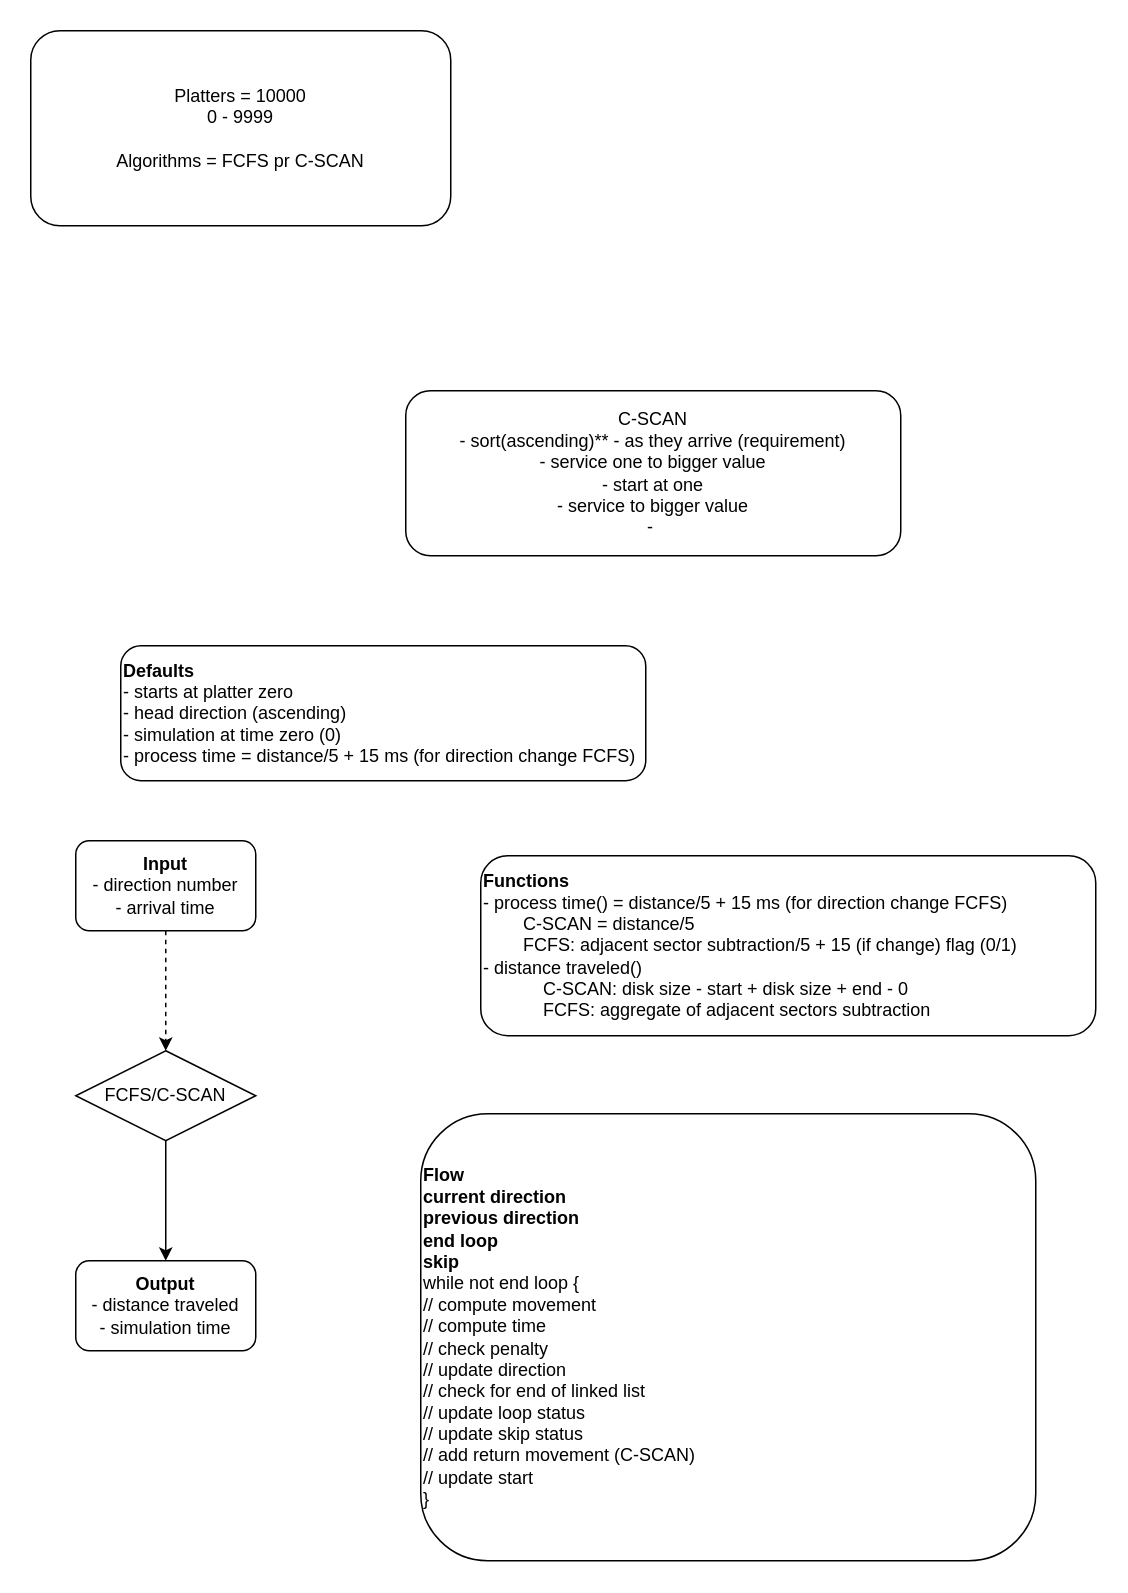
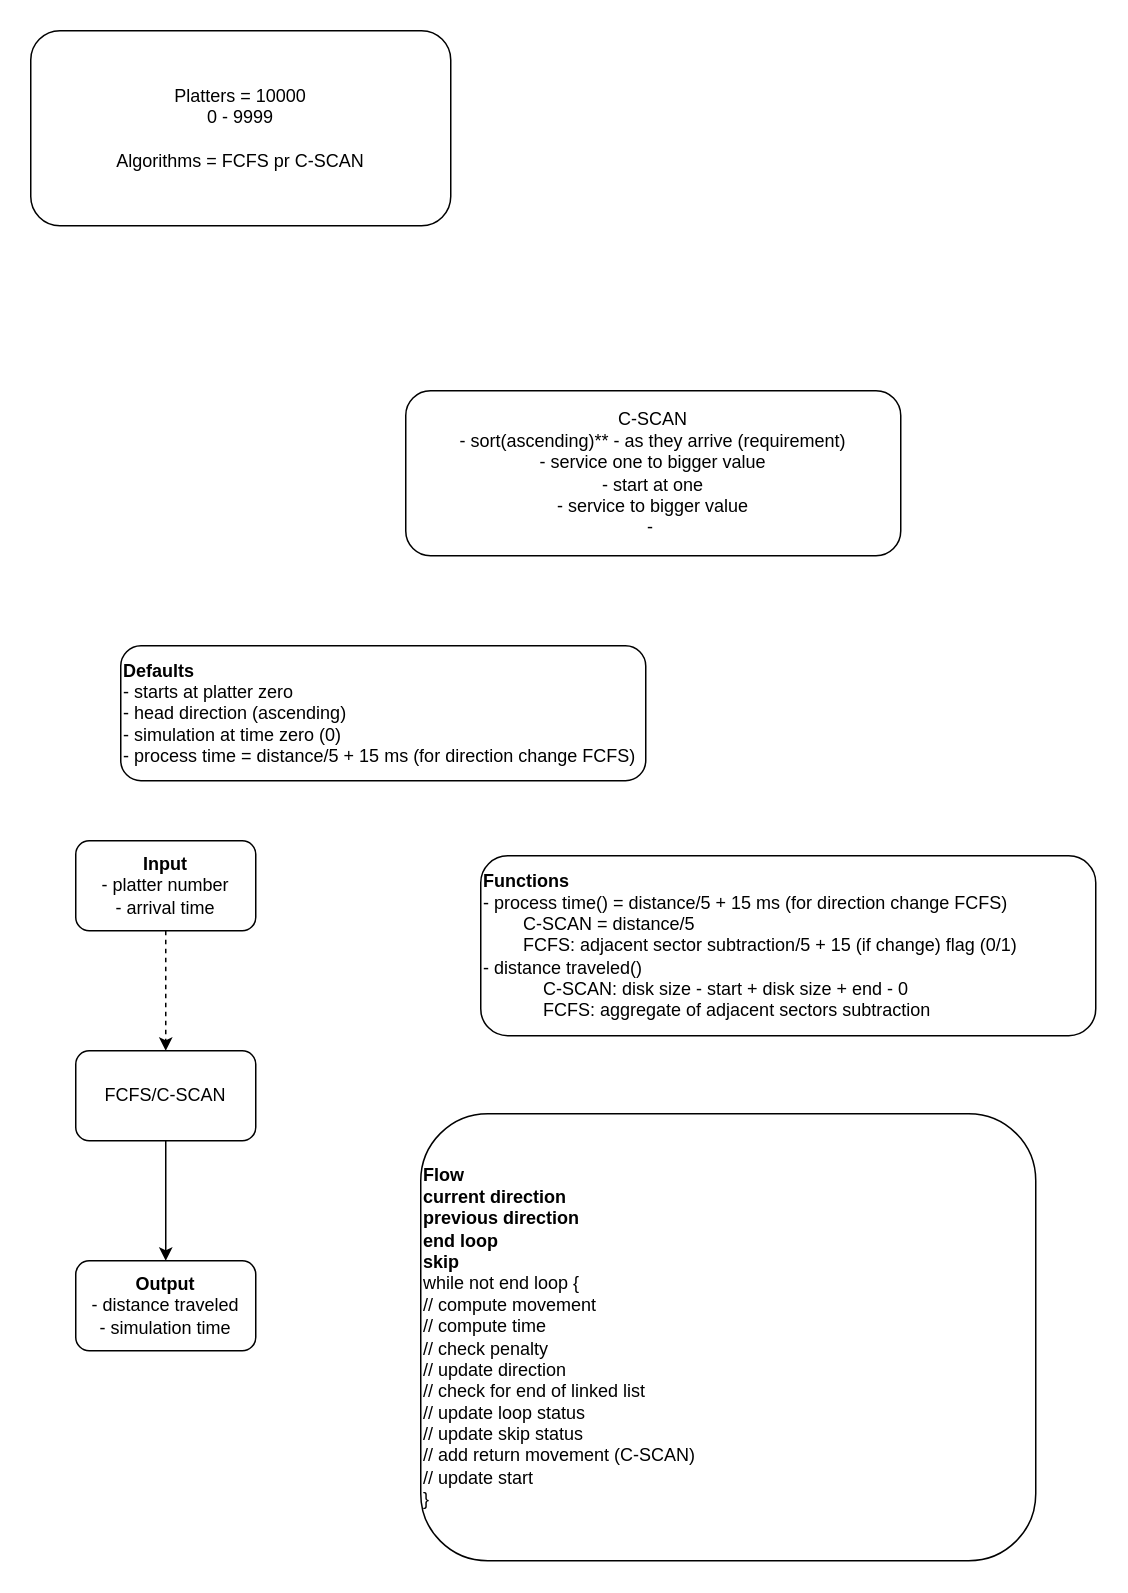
(166, 886) -> (166, 886)
(166, 1096) -> (166, 1096)
